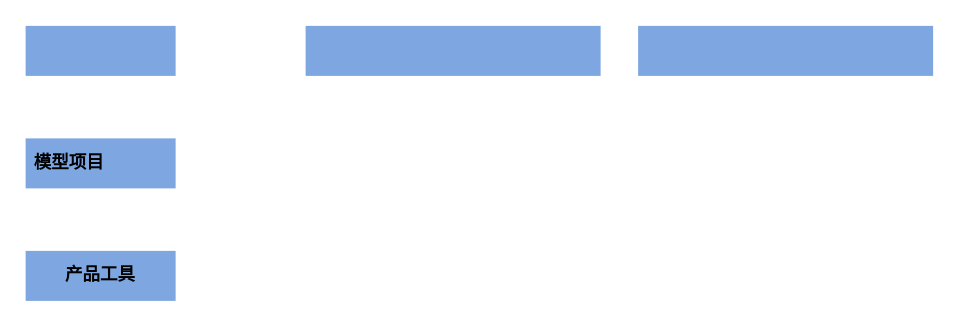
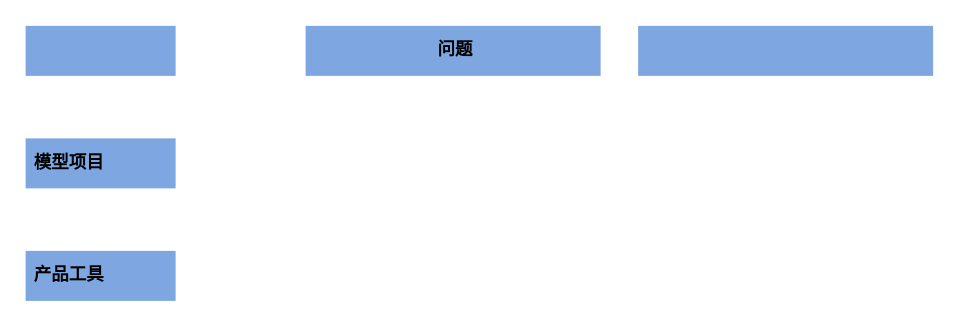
none -> (456, 51)
(101, 276) -> (69, 276)
